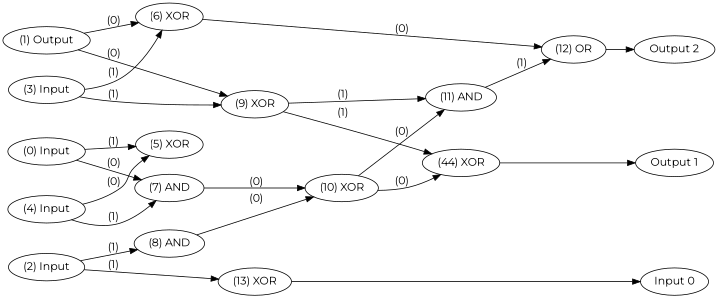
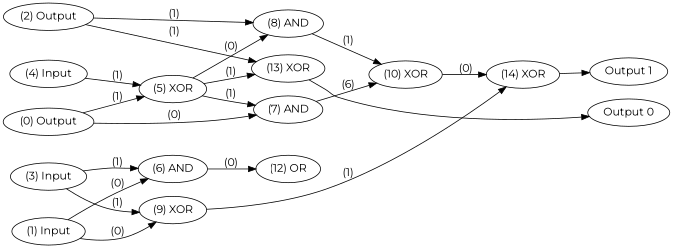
(169, 17) -> (173, 169)
(47, 40) -> (49, 231)
(675, 49) -> none
none -> (224, 60)
none -> (226, 80)
(461, 97) -> none
(47, 151) -> (49, 122)
(461, 163) -> (523, 75)
(112, 182) -> (116, 76)
(255, 182) -> (347, 85)
(255, 199) -> (347, 41)
(113, 225) -> (225, 100)
(47, 267) -> (49, 17)
(675, 282) -> (629, 113)
